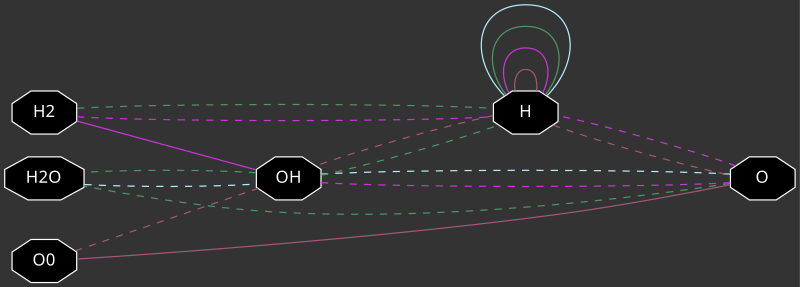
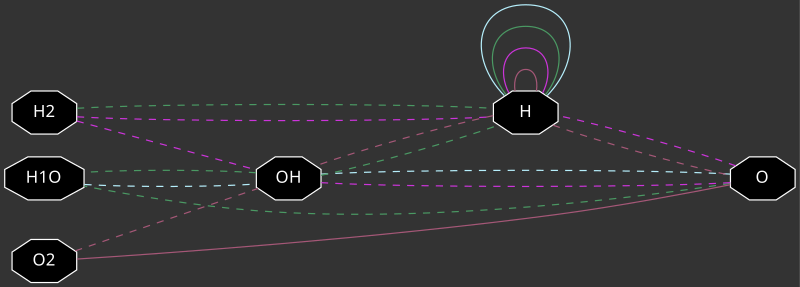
(166, 145) -> (166, 145)
(44, 178) -> (44, 178)
(44, 261) -> (44, 261)
